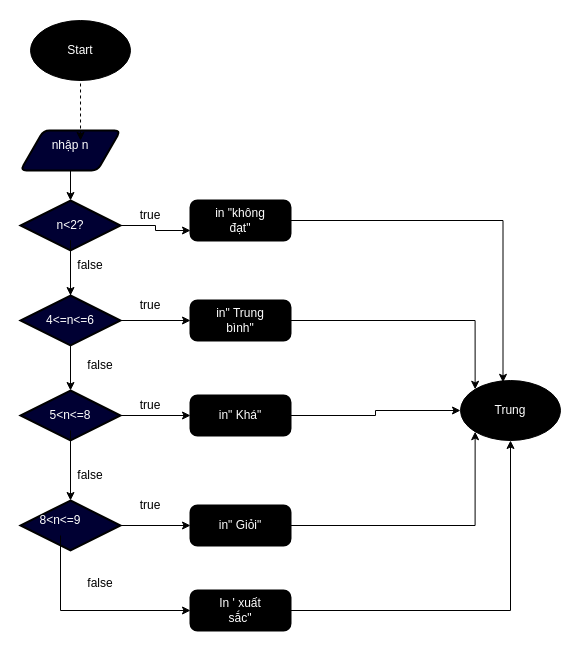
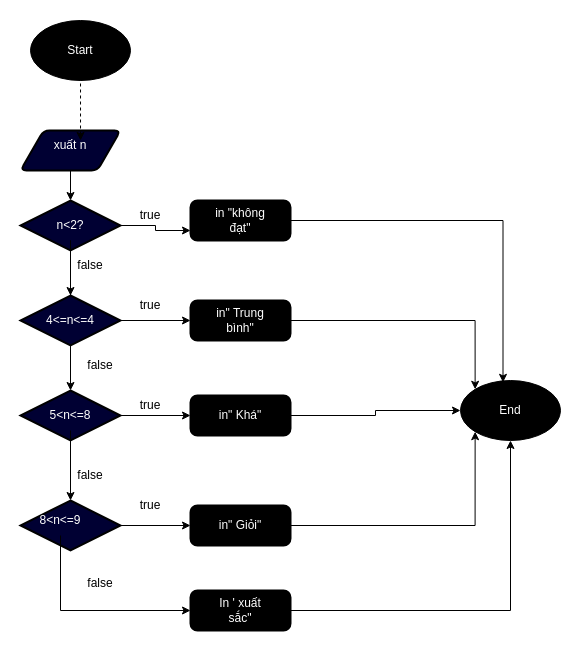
(71, 146) -> (71, 146)
(71, 321) -> (71, 321)
(511, 411) -> (511, 411)
